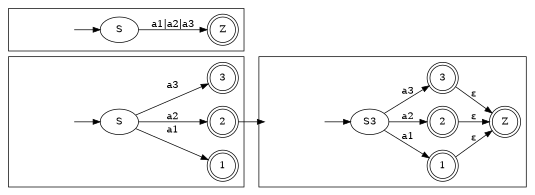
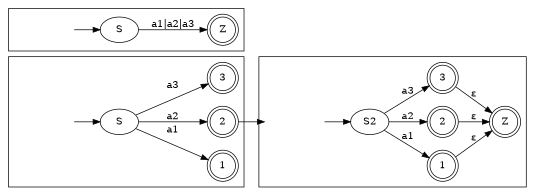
(370, 122) -> (370, 122)
